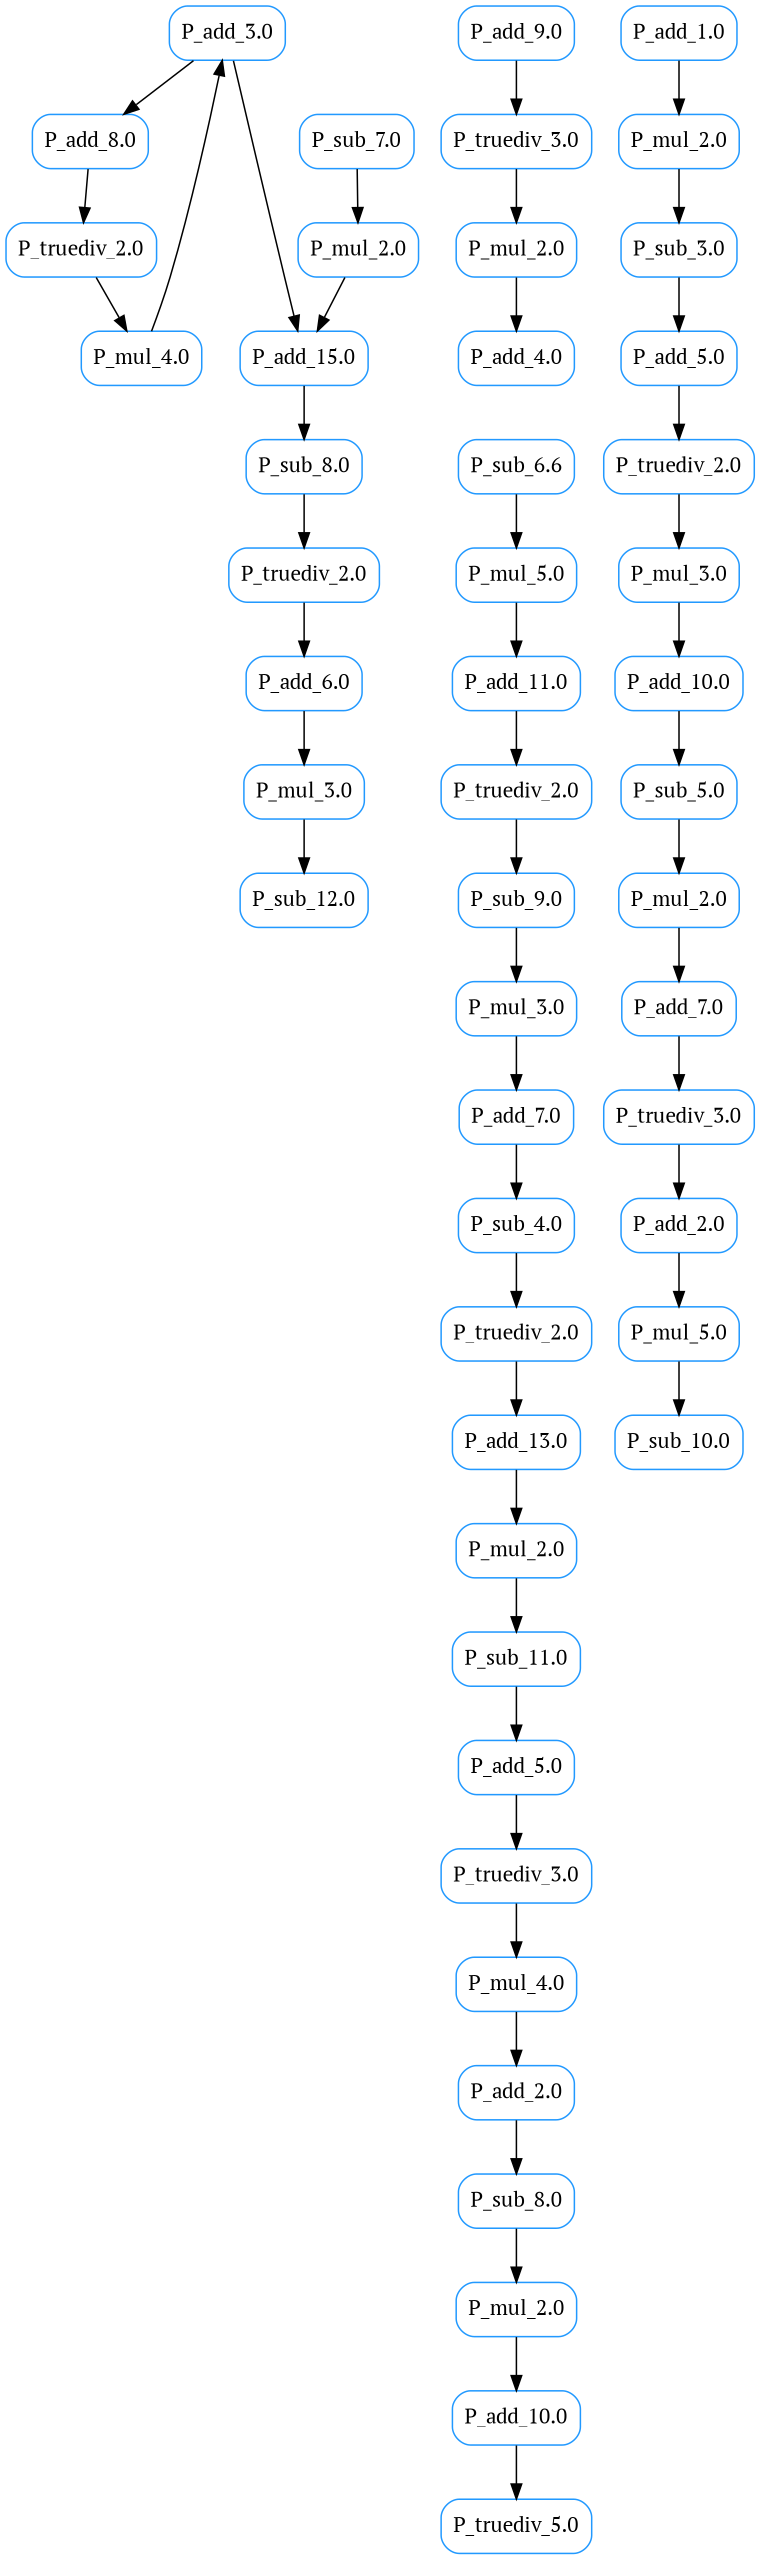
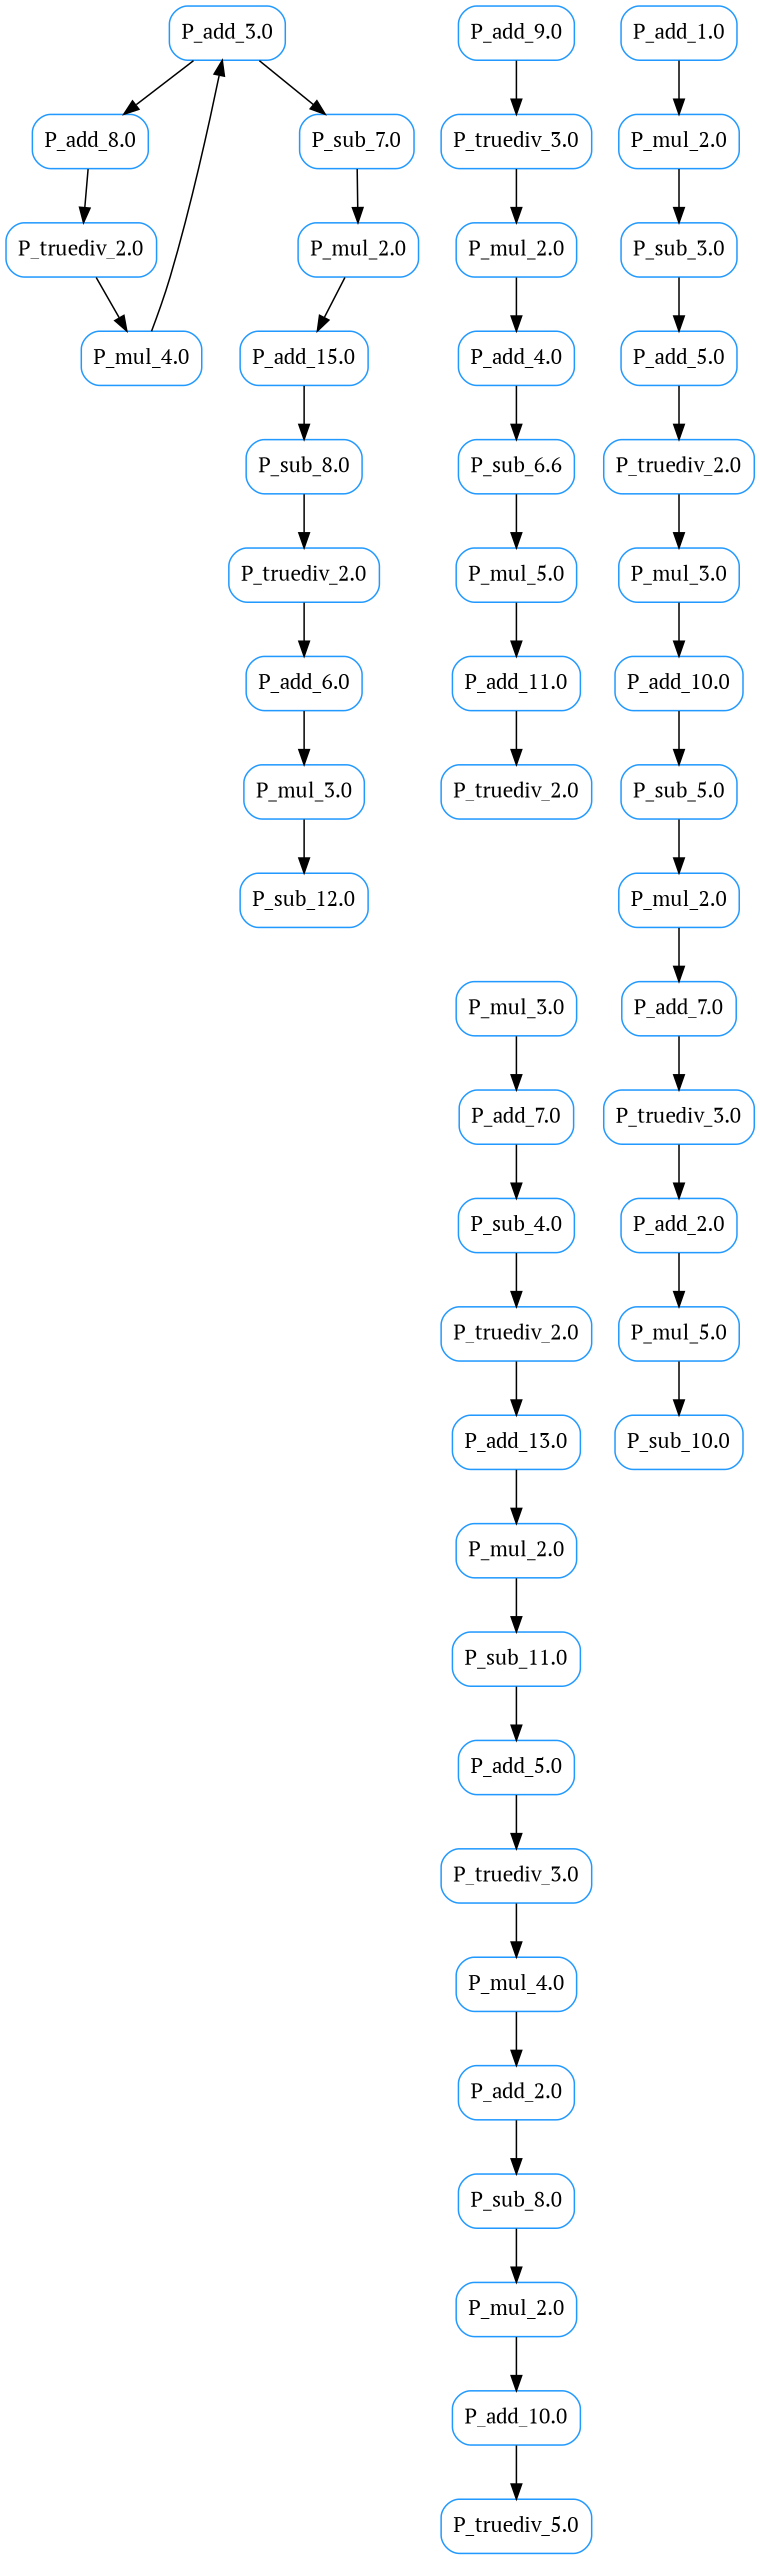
(263, 188) -> (286, 83)
none -> (516, 405)
(516, 900) -> none
